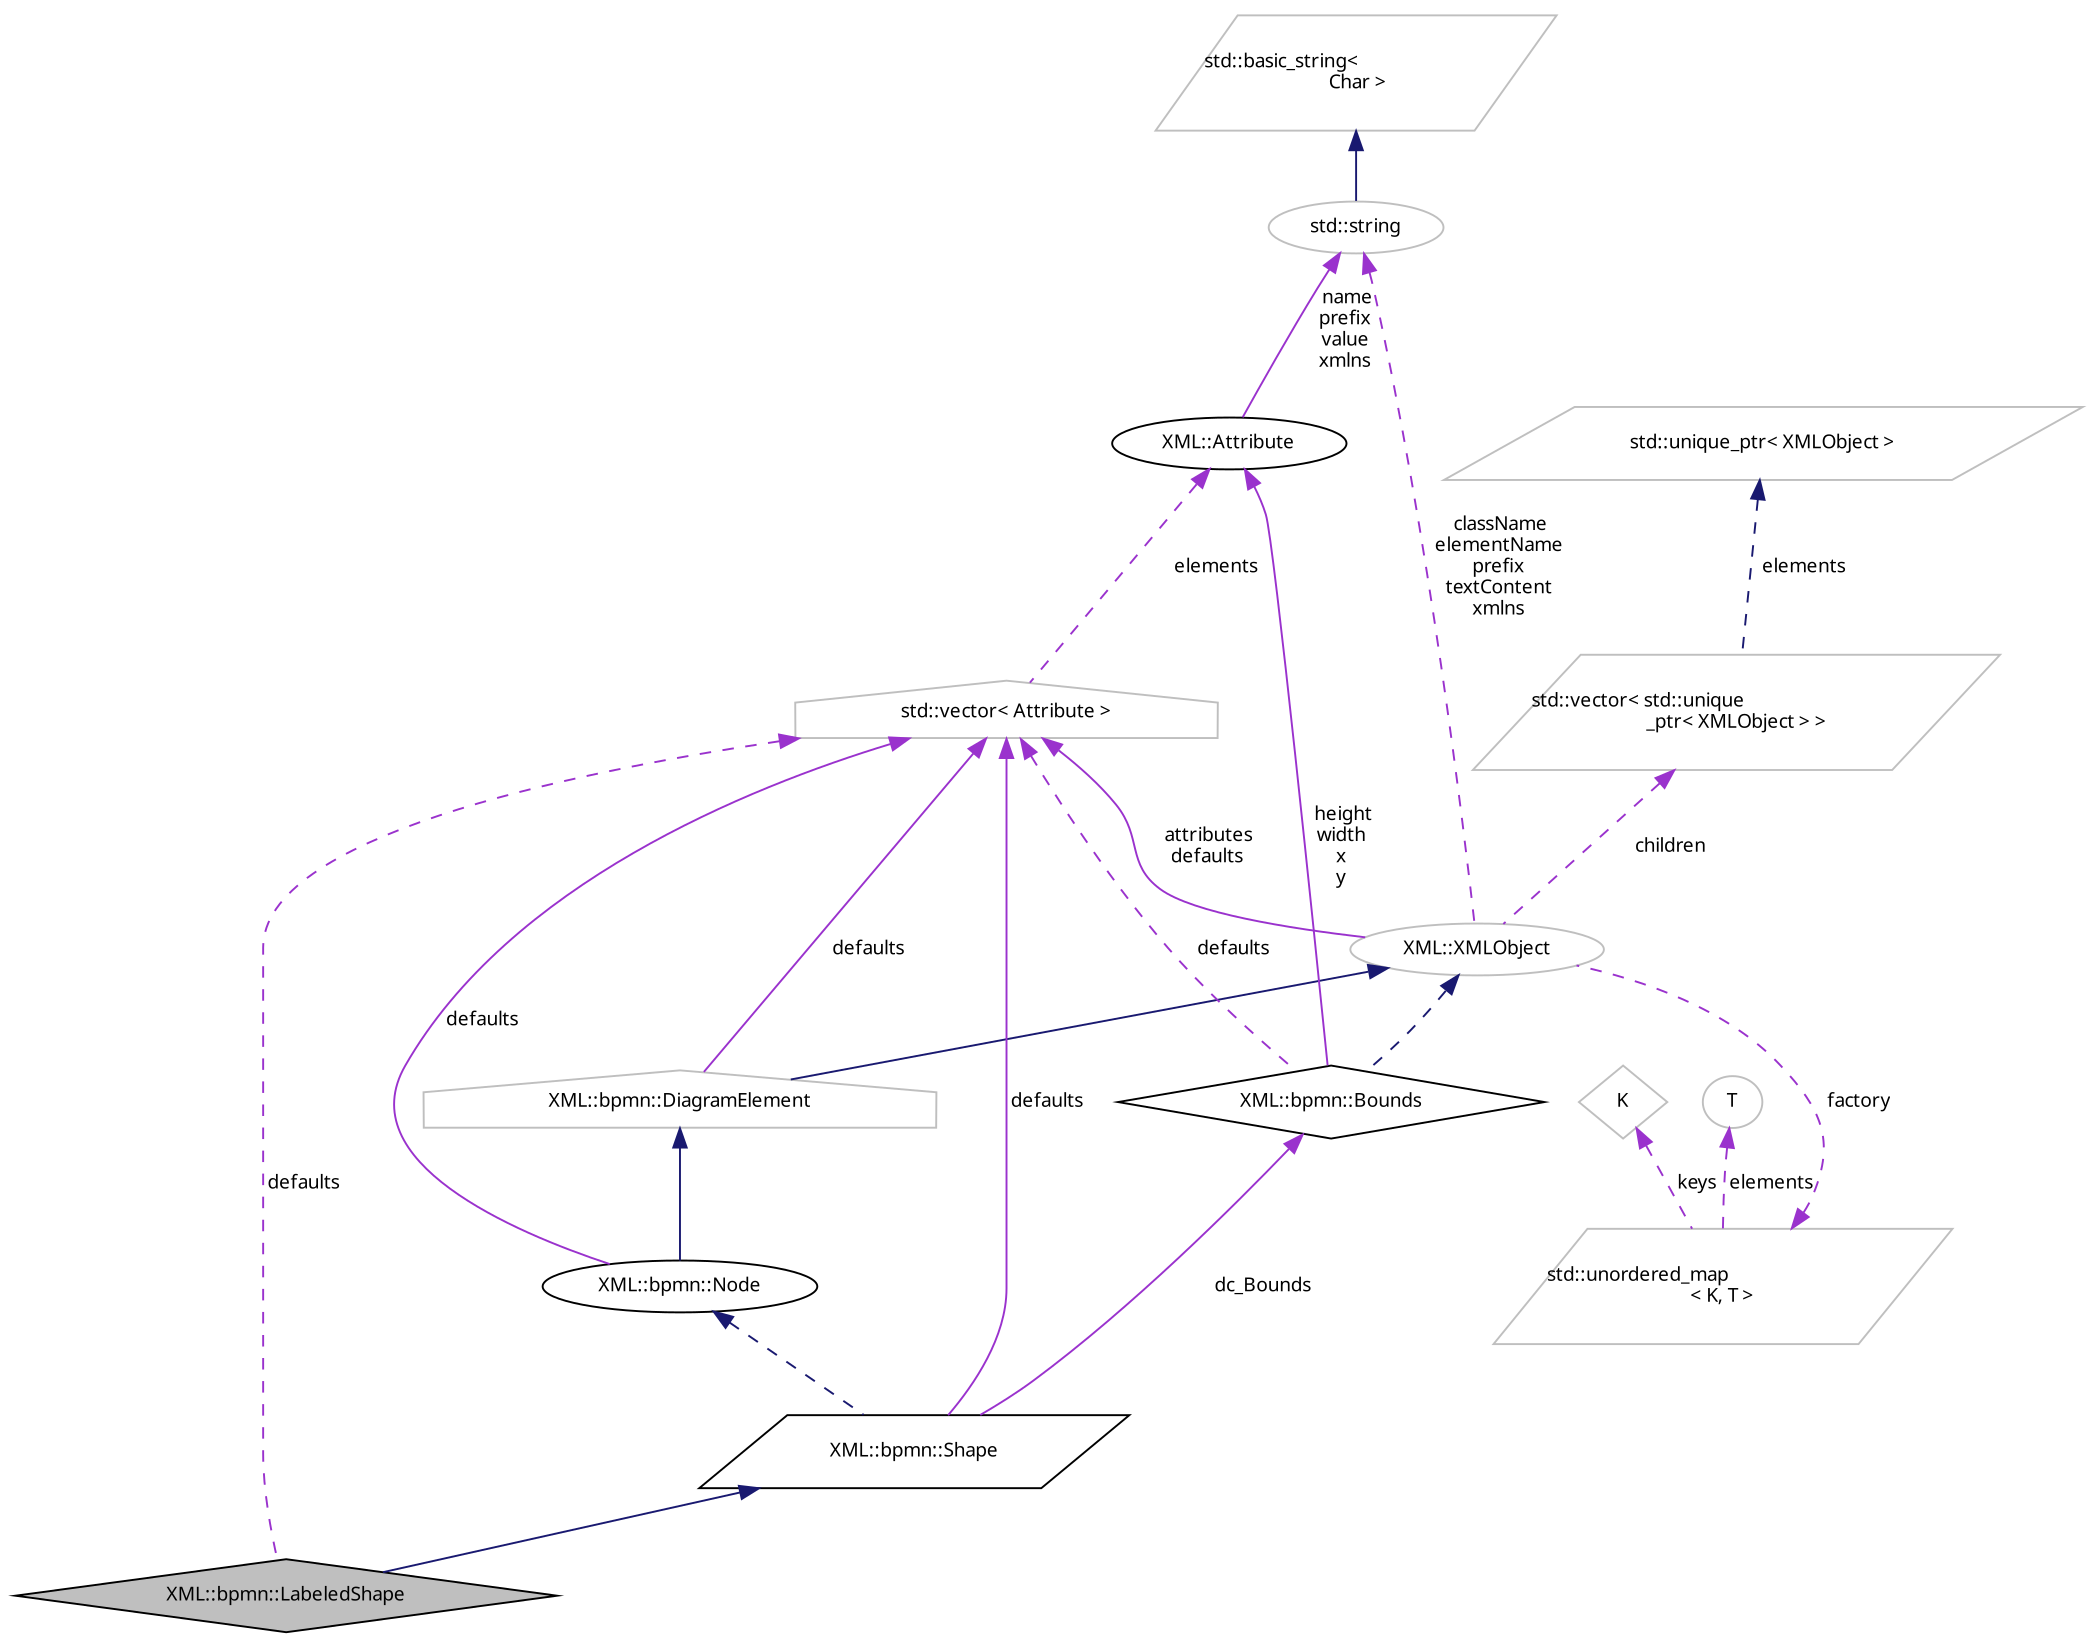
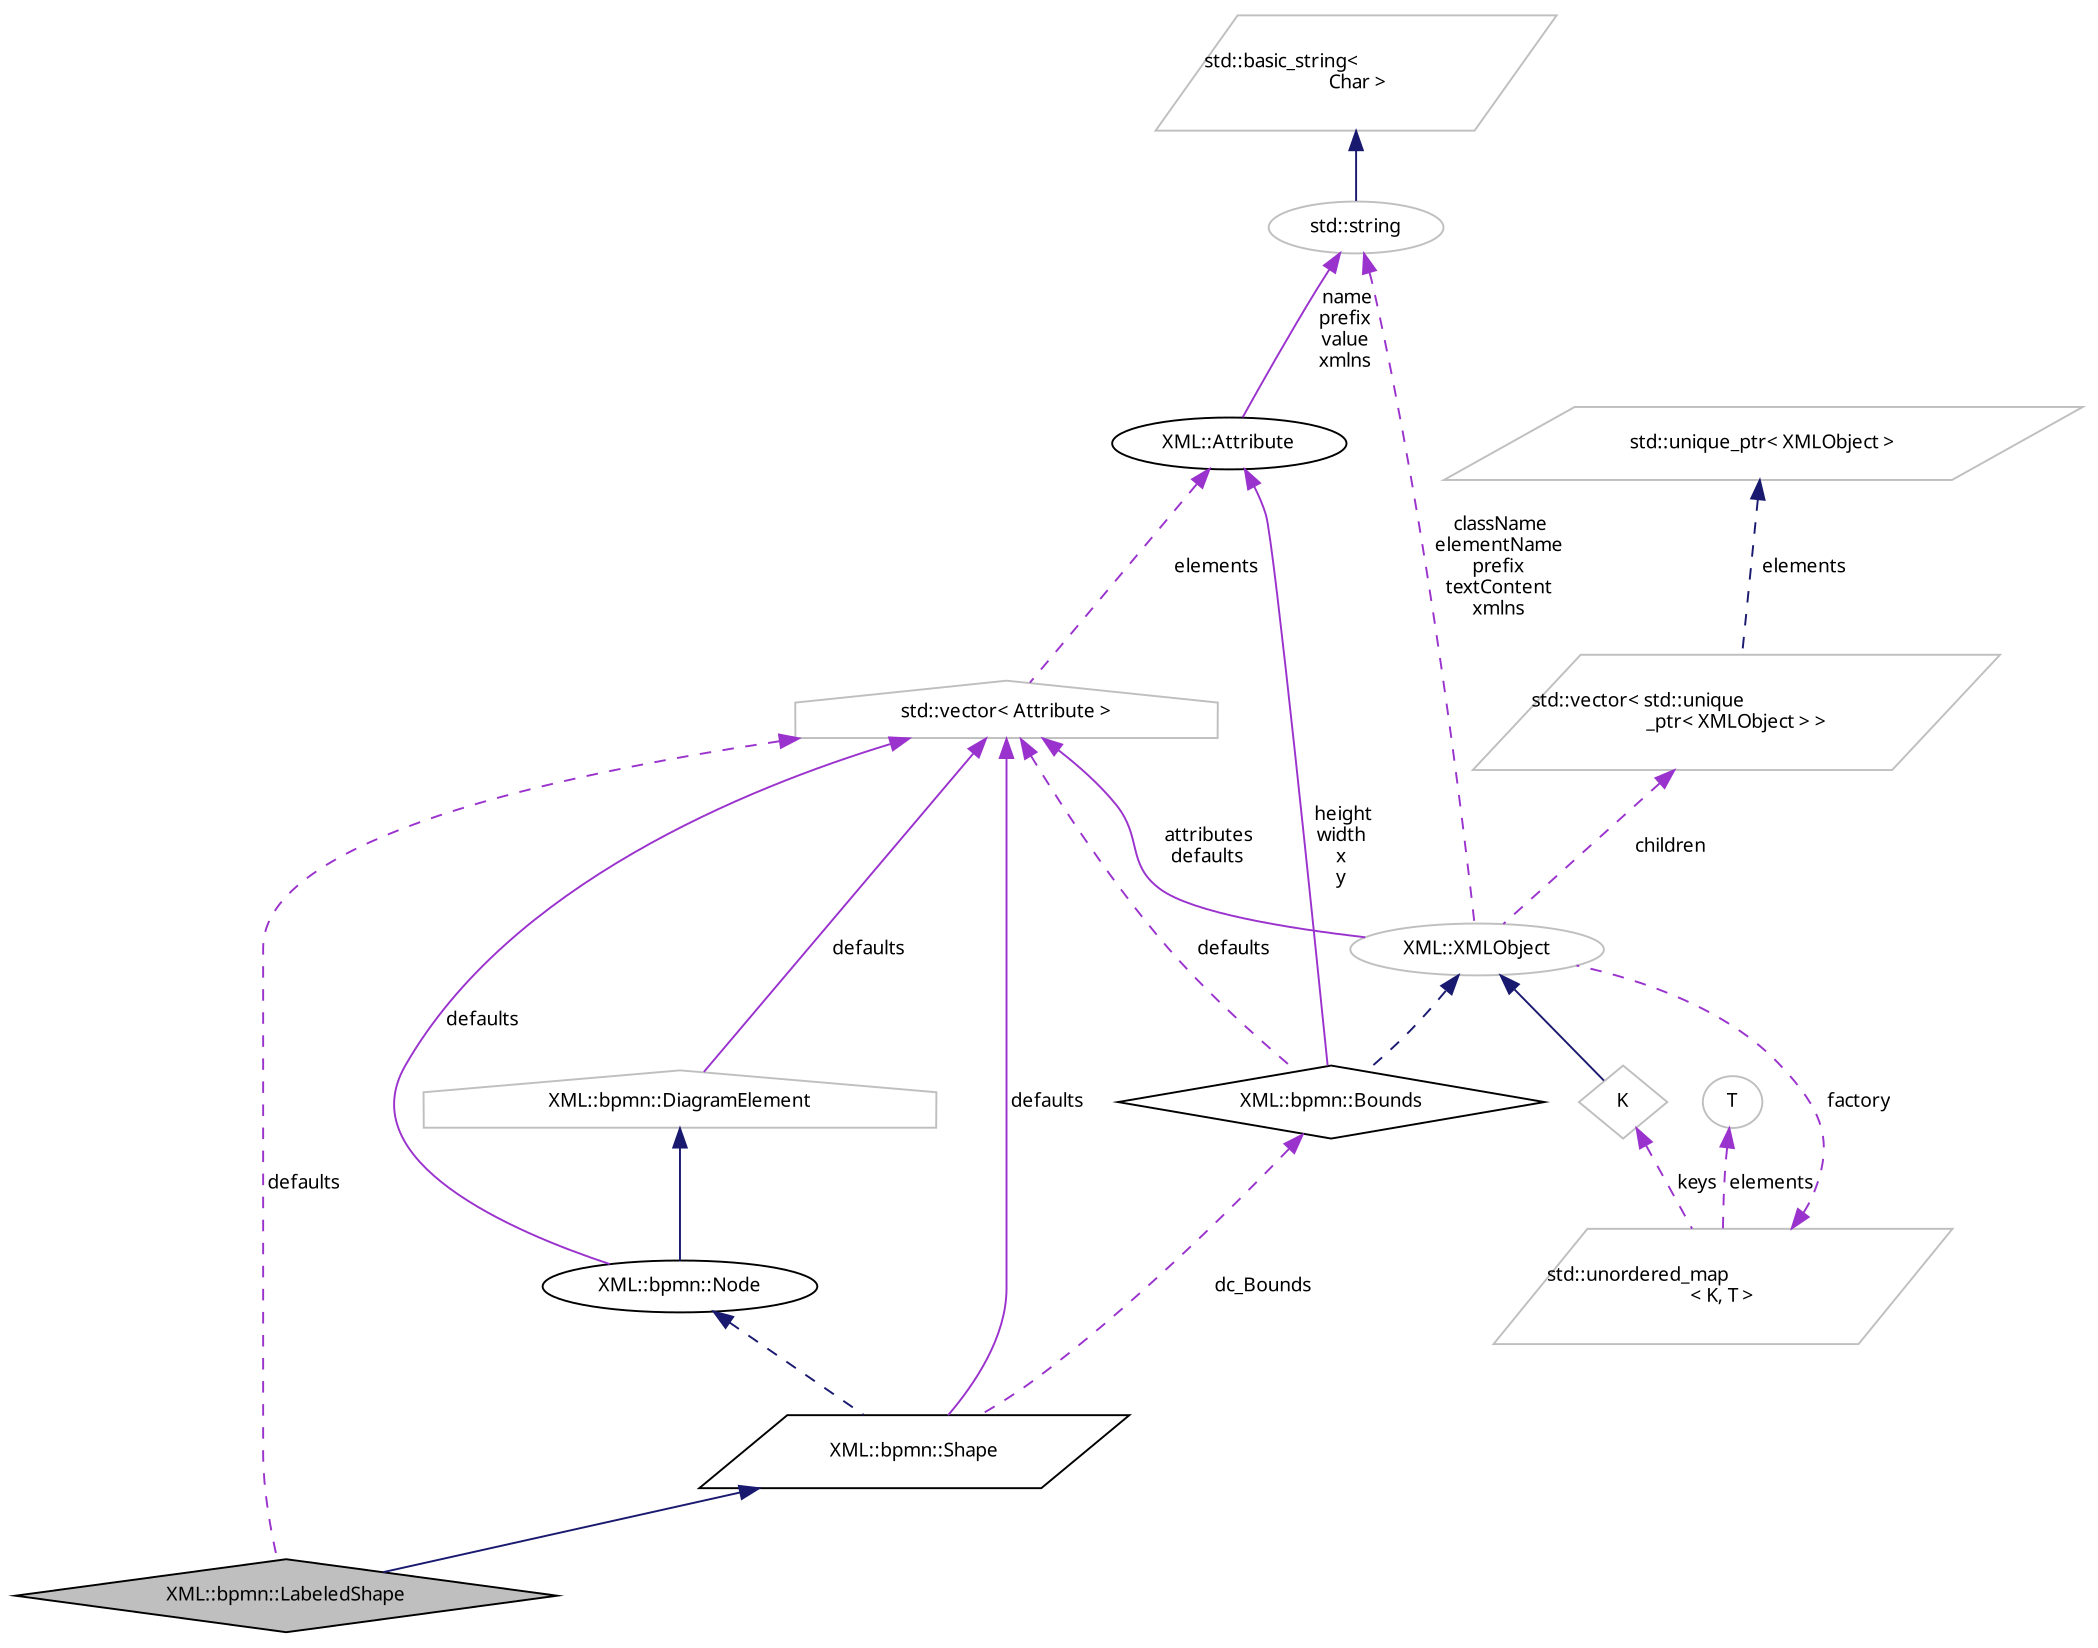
(1080, 1026) -> (1559, 1035)
(1142, 1291) -> (1142, 1291)
